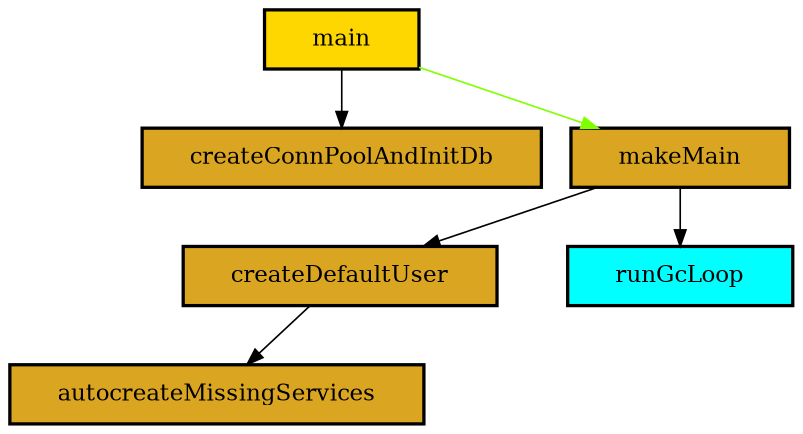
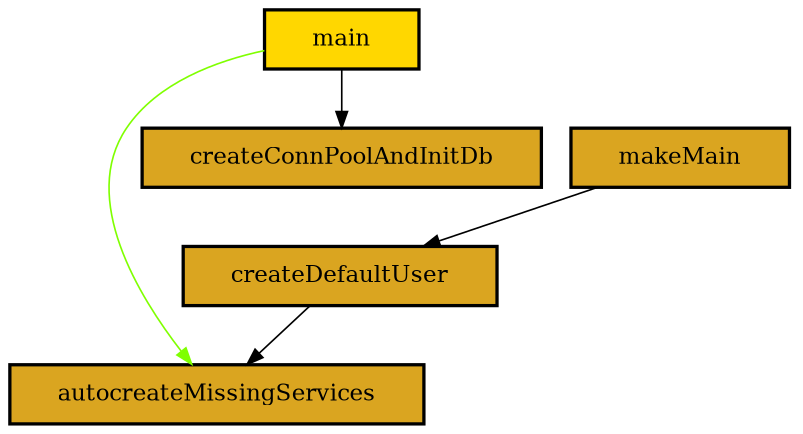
(501, 95) -> (112, 166)
(680, 276) -> none
